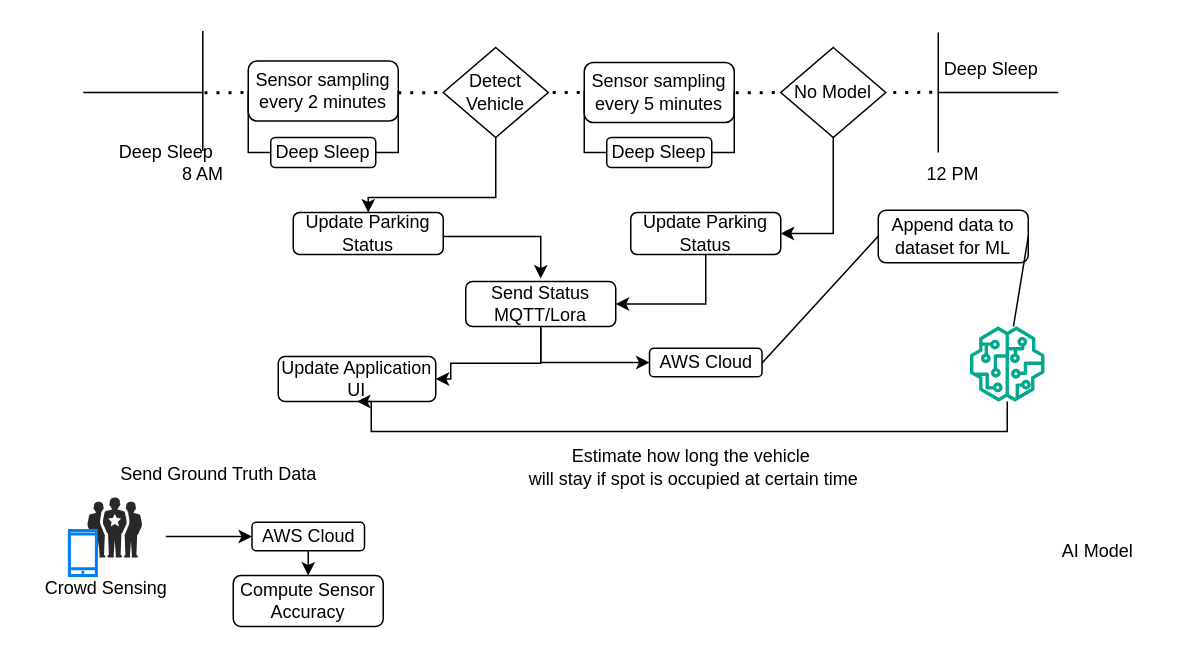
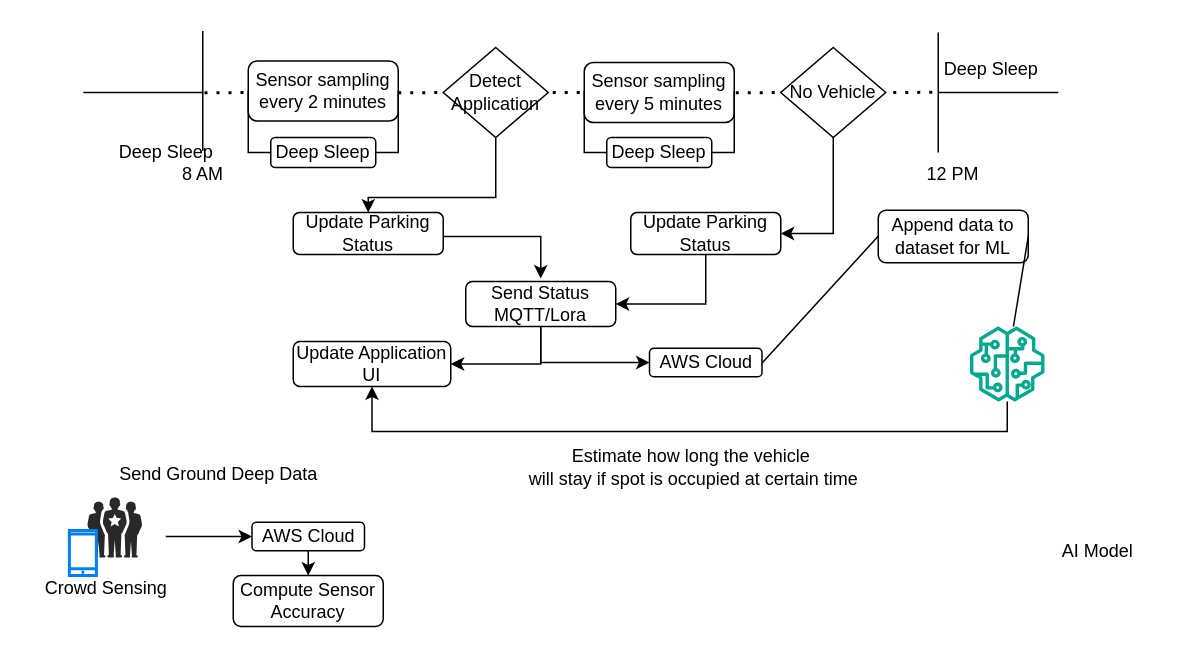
(496, 92) -> (496, 92)
(833, 92) -> (833, 92)
(357, 379) -> (372, 364)
(219, 475) -> (219, 475)
